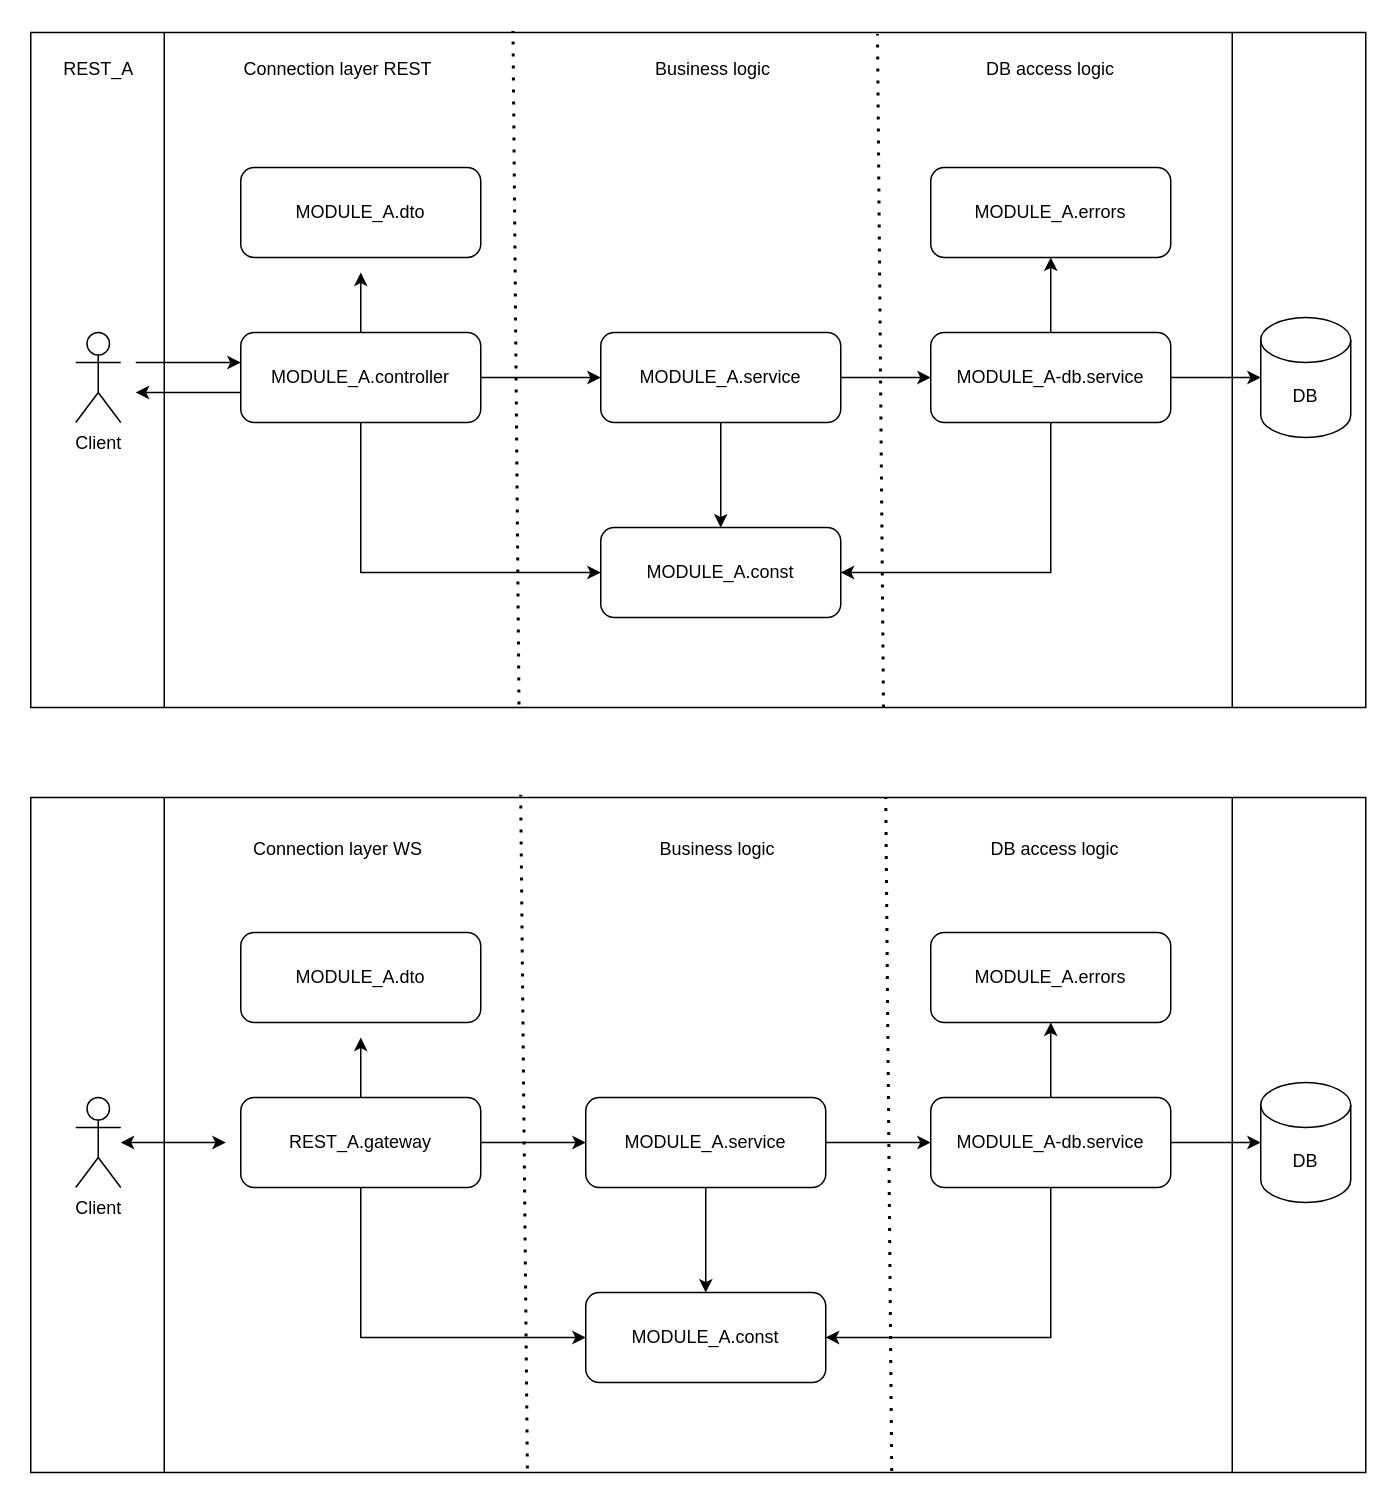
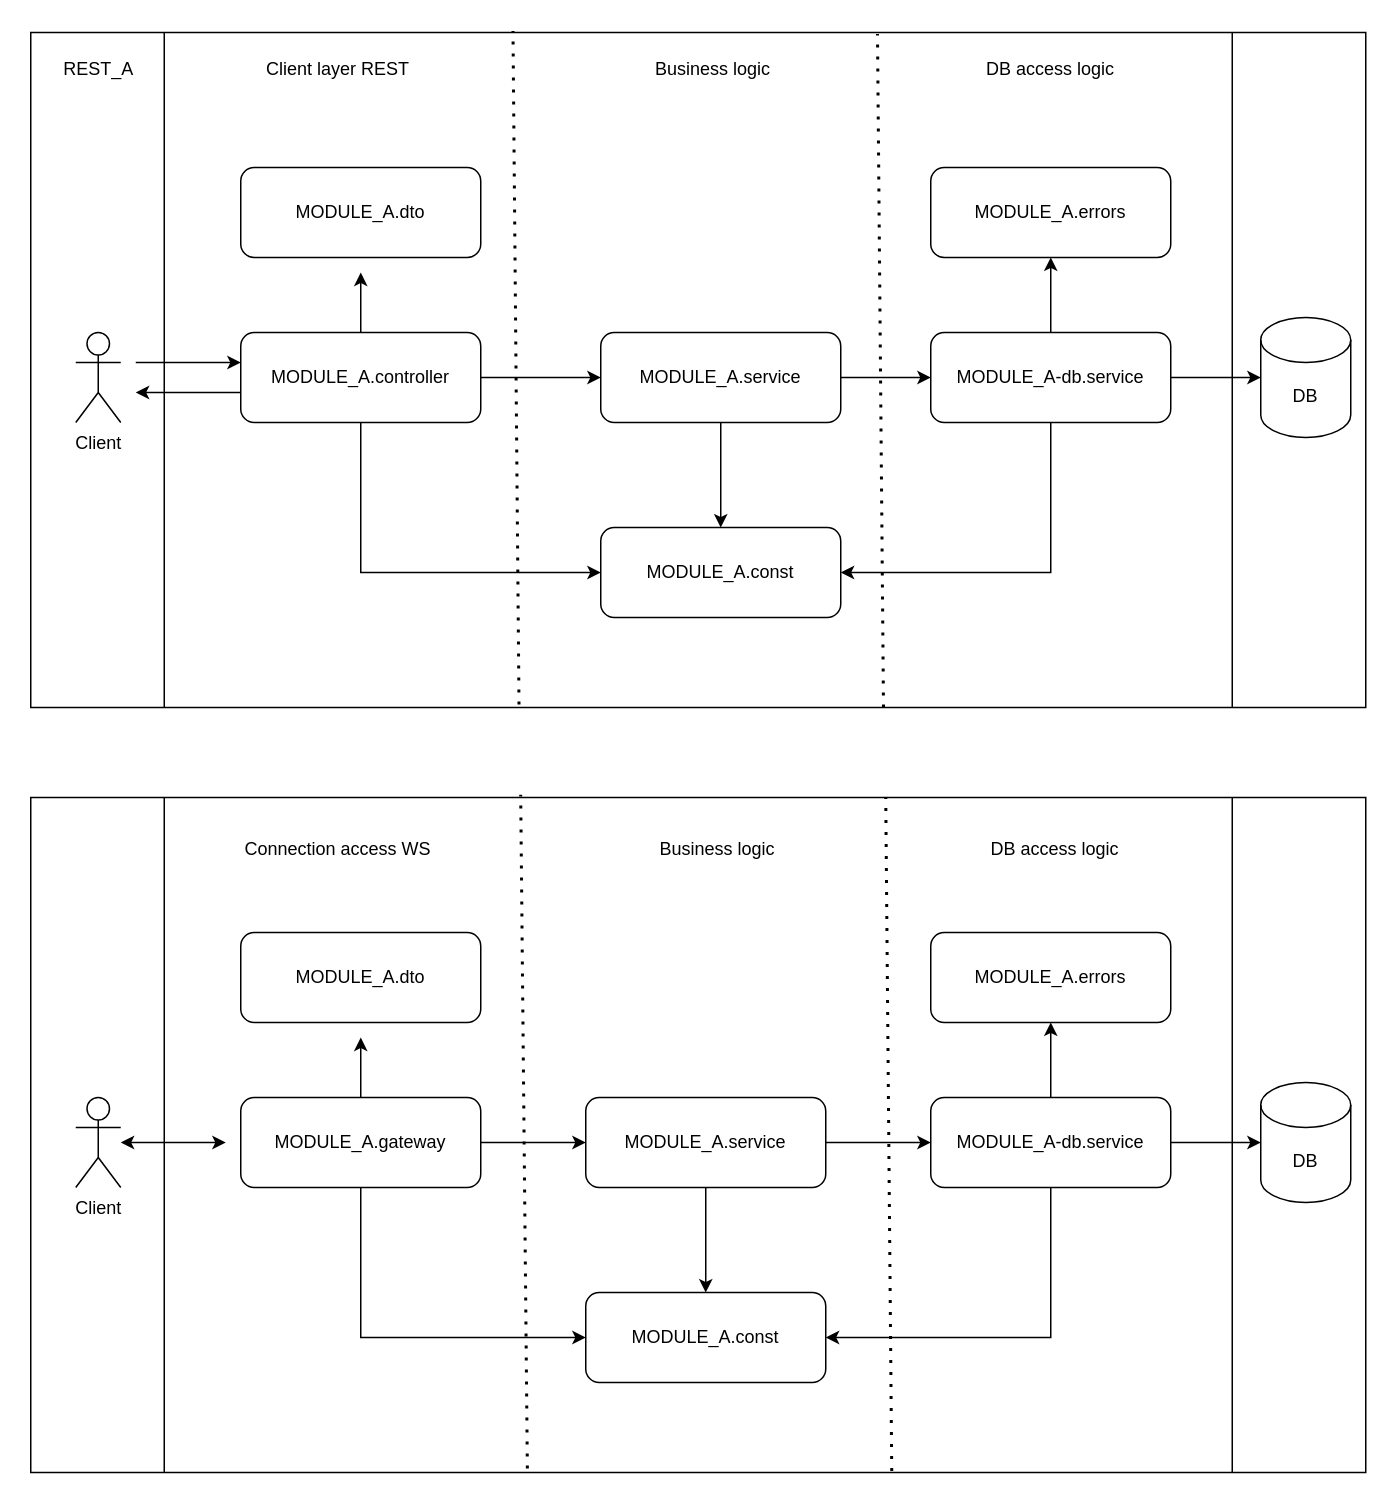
(338, 70) -> (338, 70)
(338, 850) -> (338, 850)
(361, 1142) -> (361, 1142)
